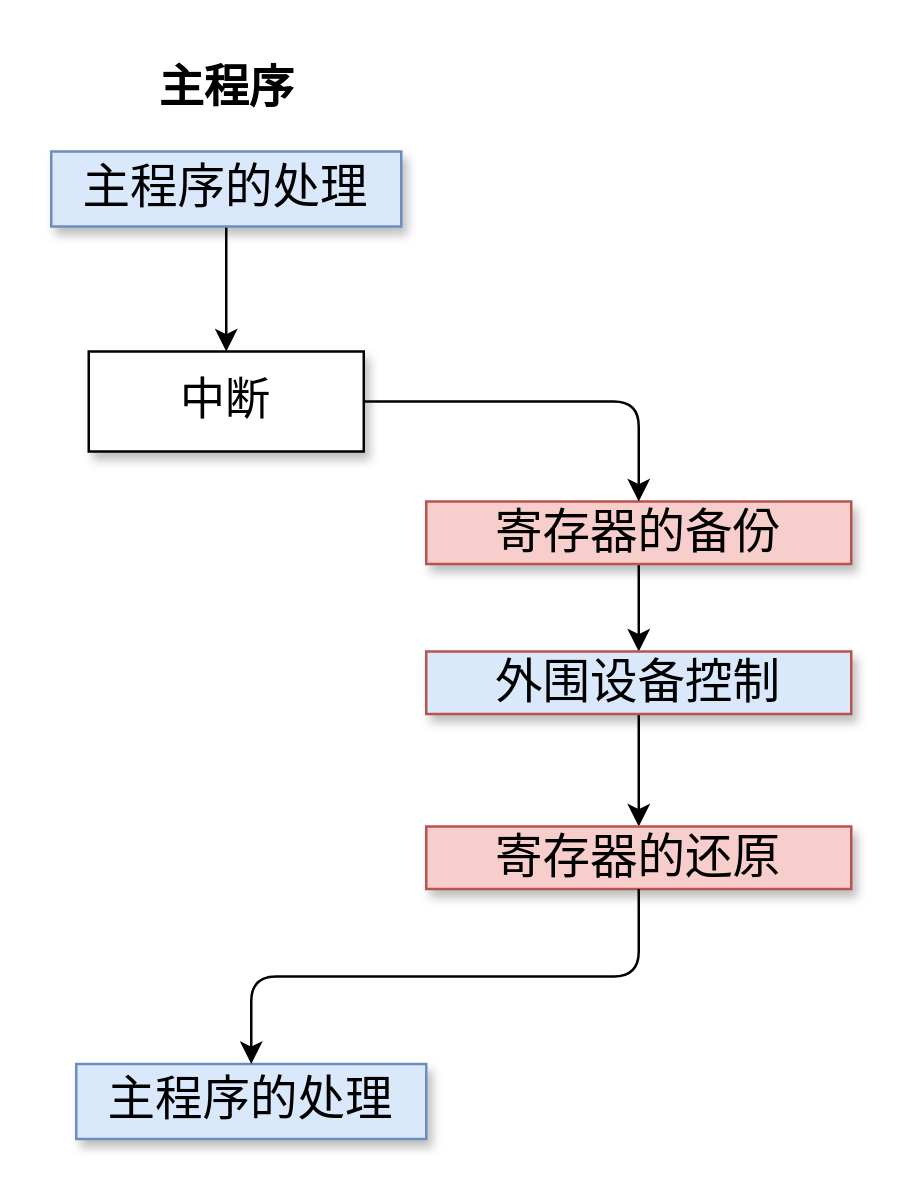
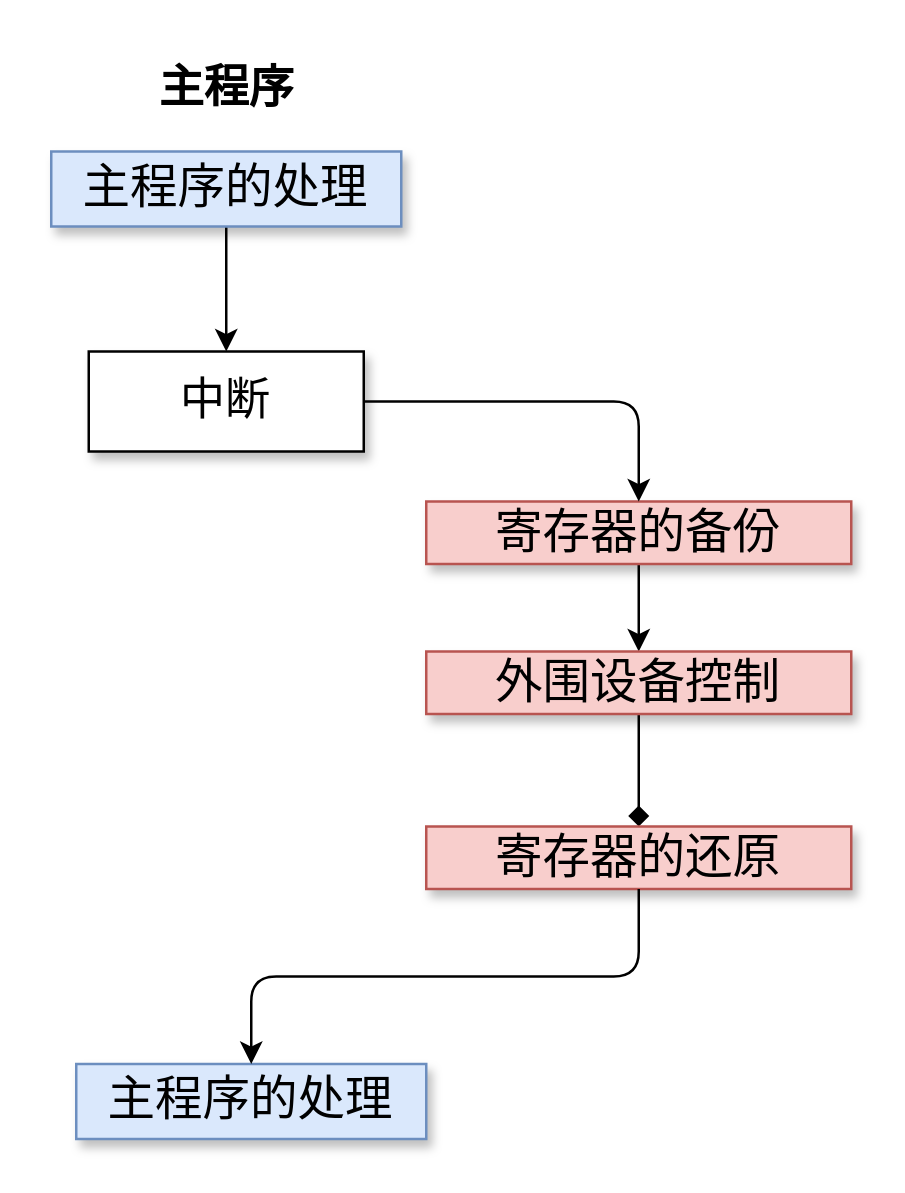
(639, 683) -> (639, 683)
(639, 807) -> (639, 806)
